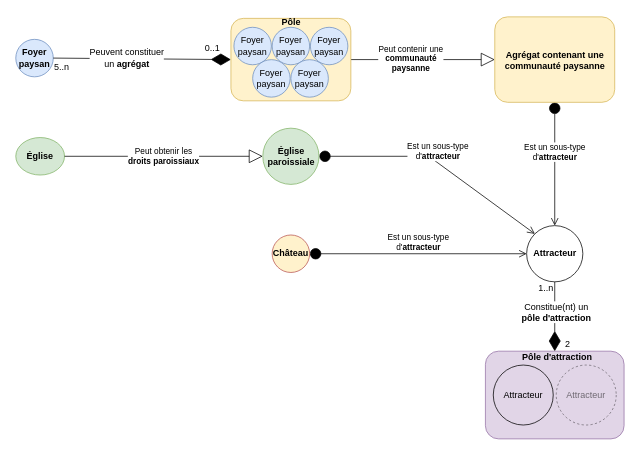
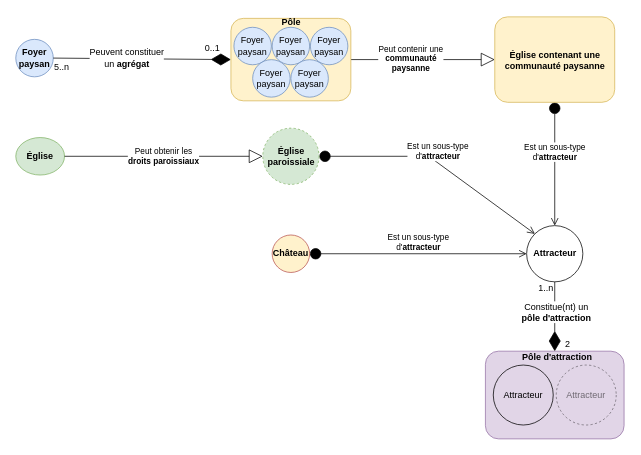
(555, 61) -> (555, 61)
(291, 156) -> (291, 156)
